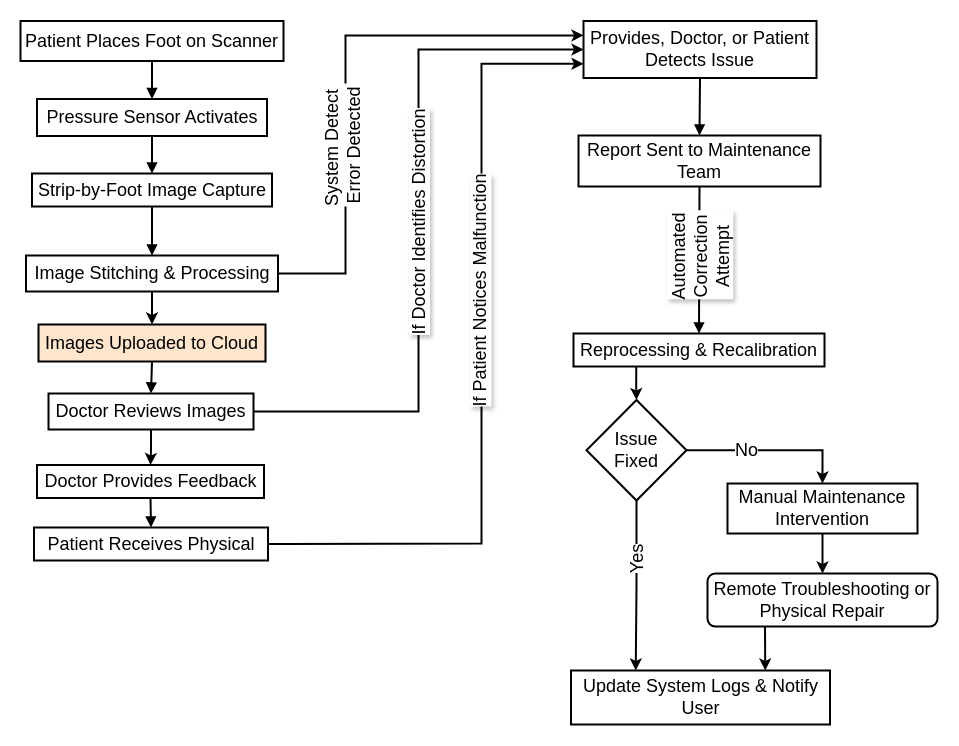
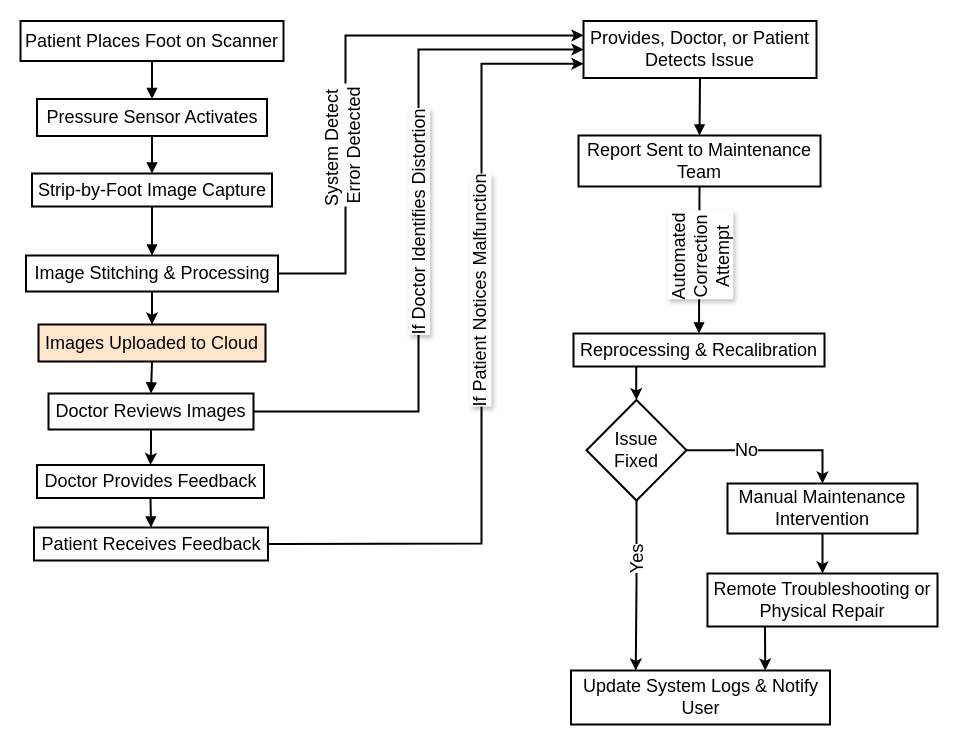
(152, 545) -> (152, 545)
(823, 600) -> (823, 600)
